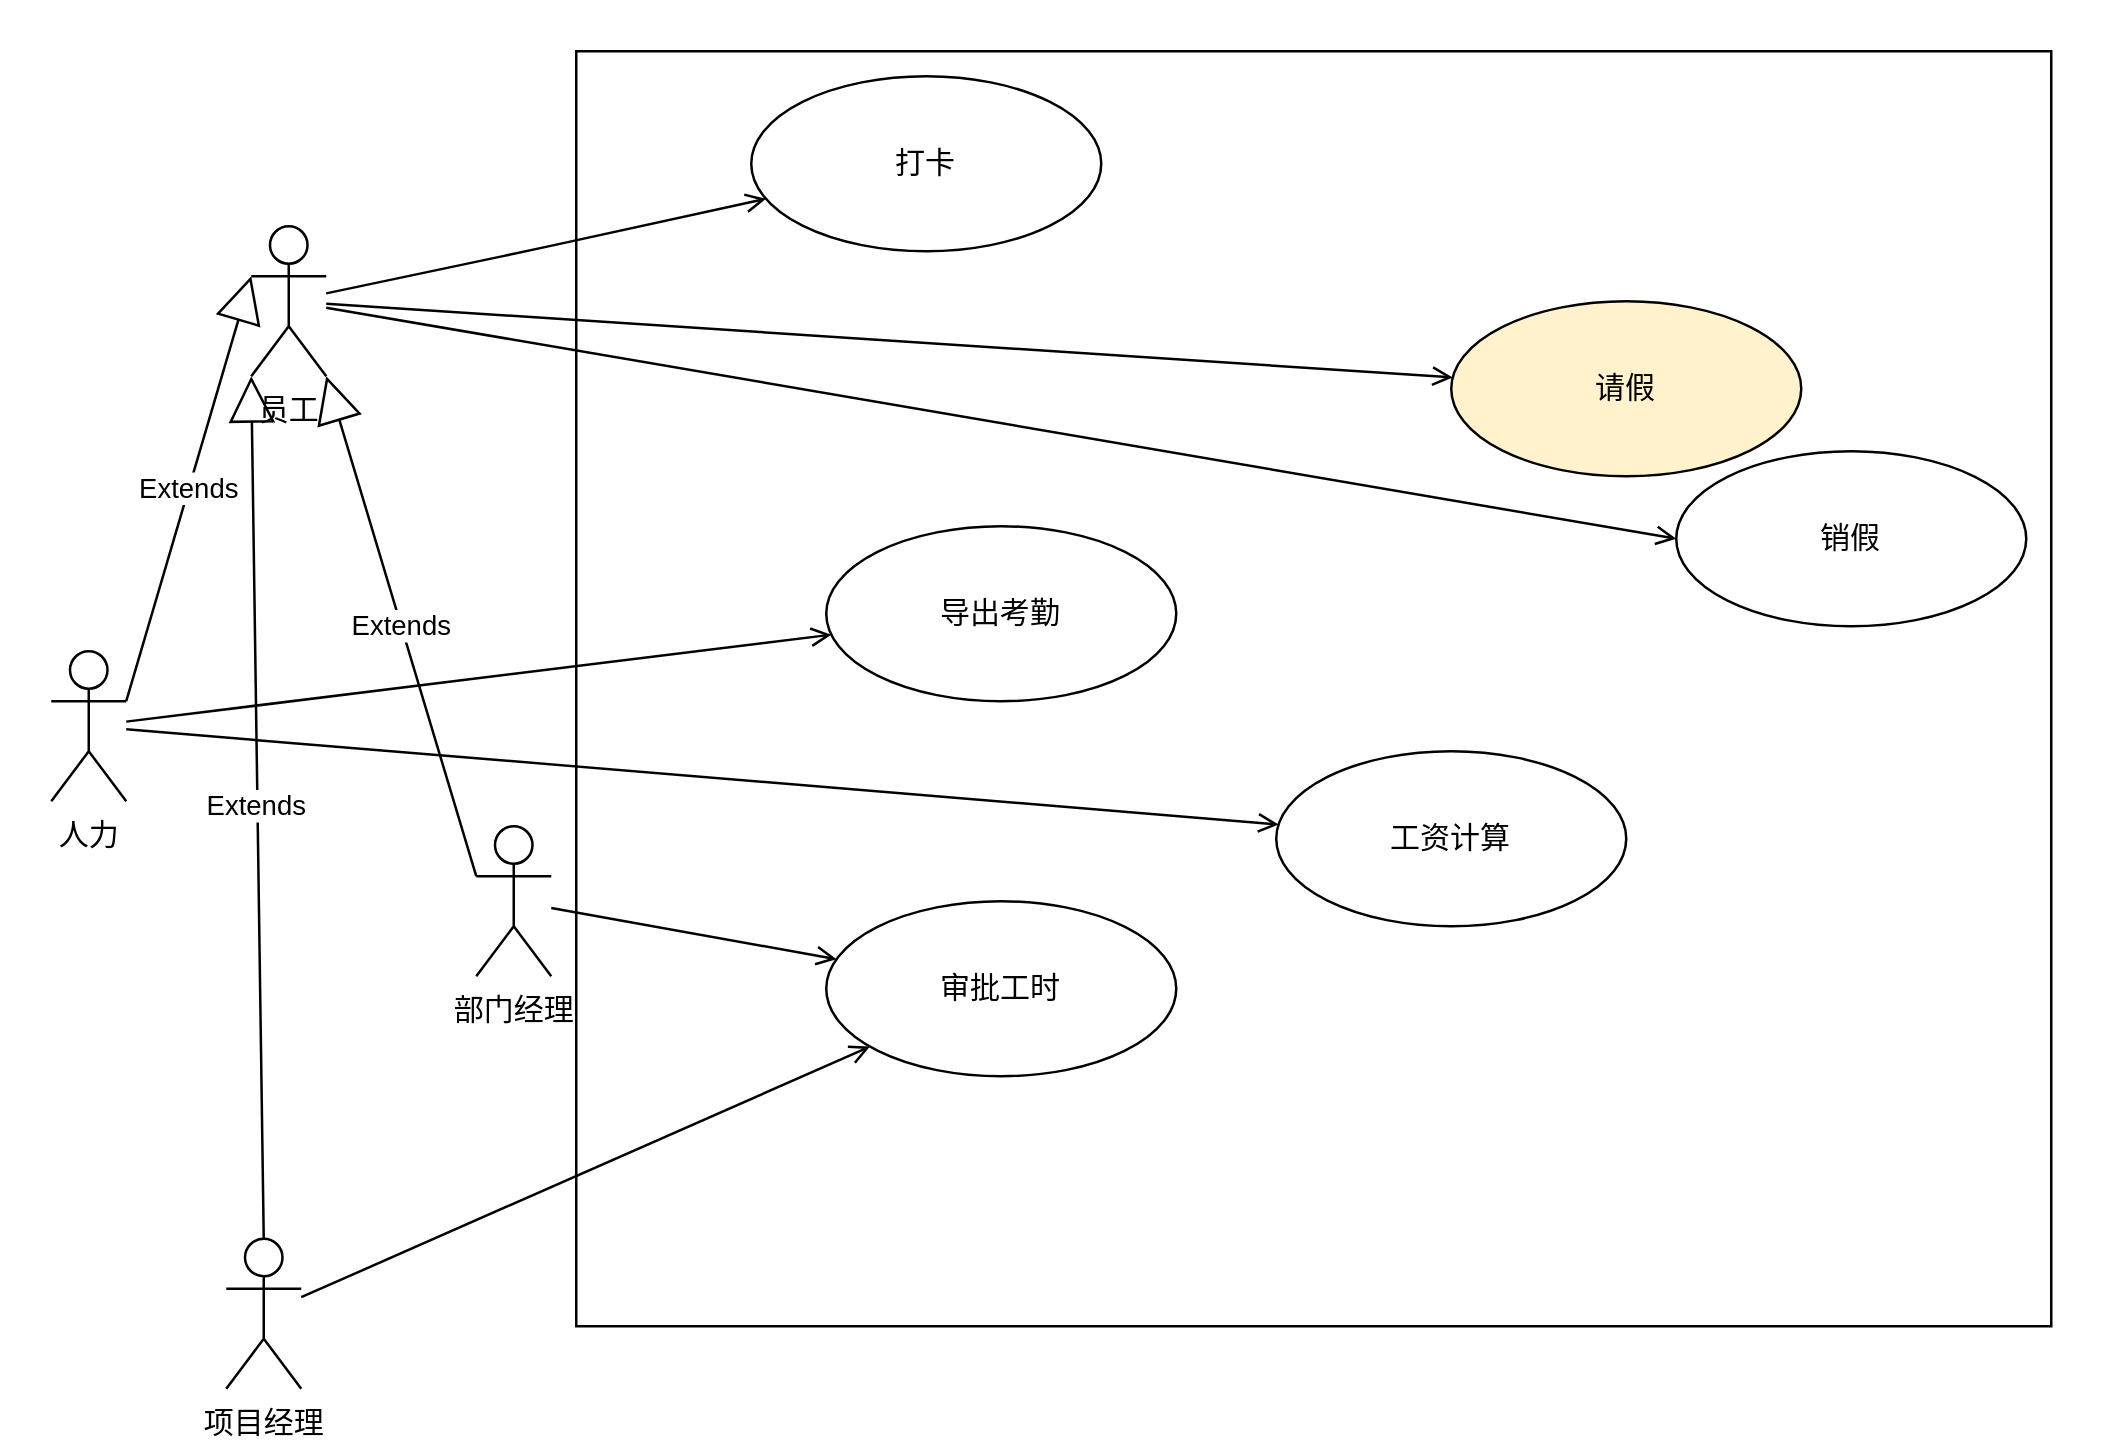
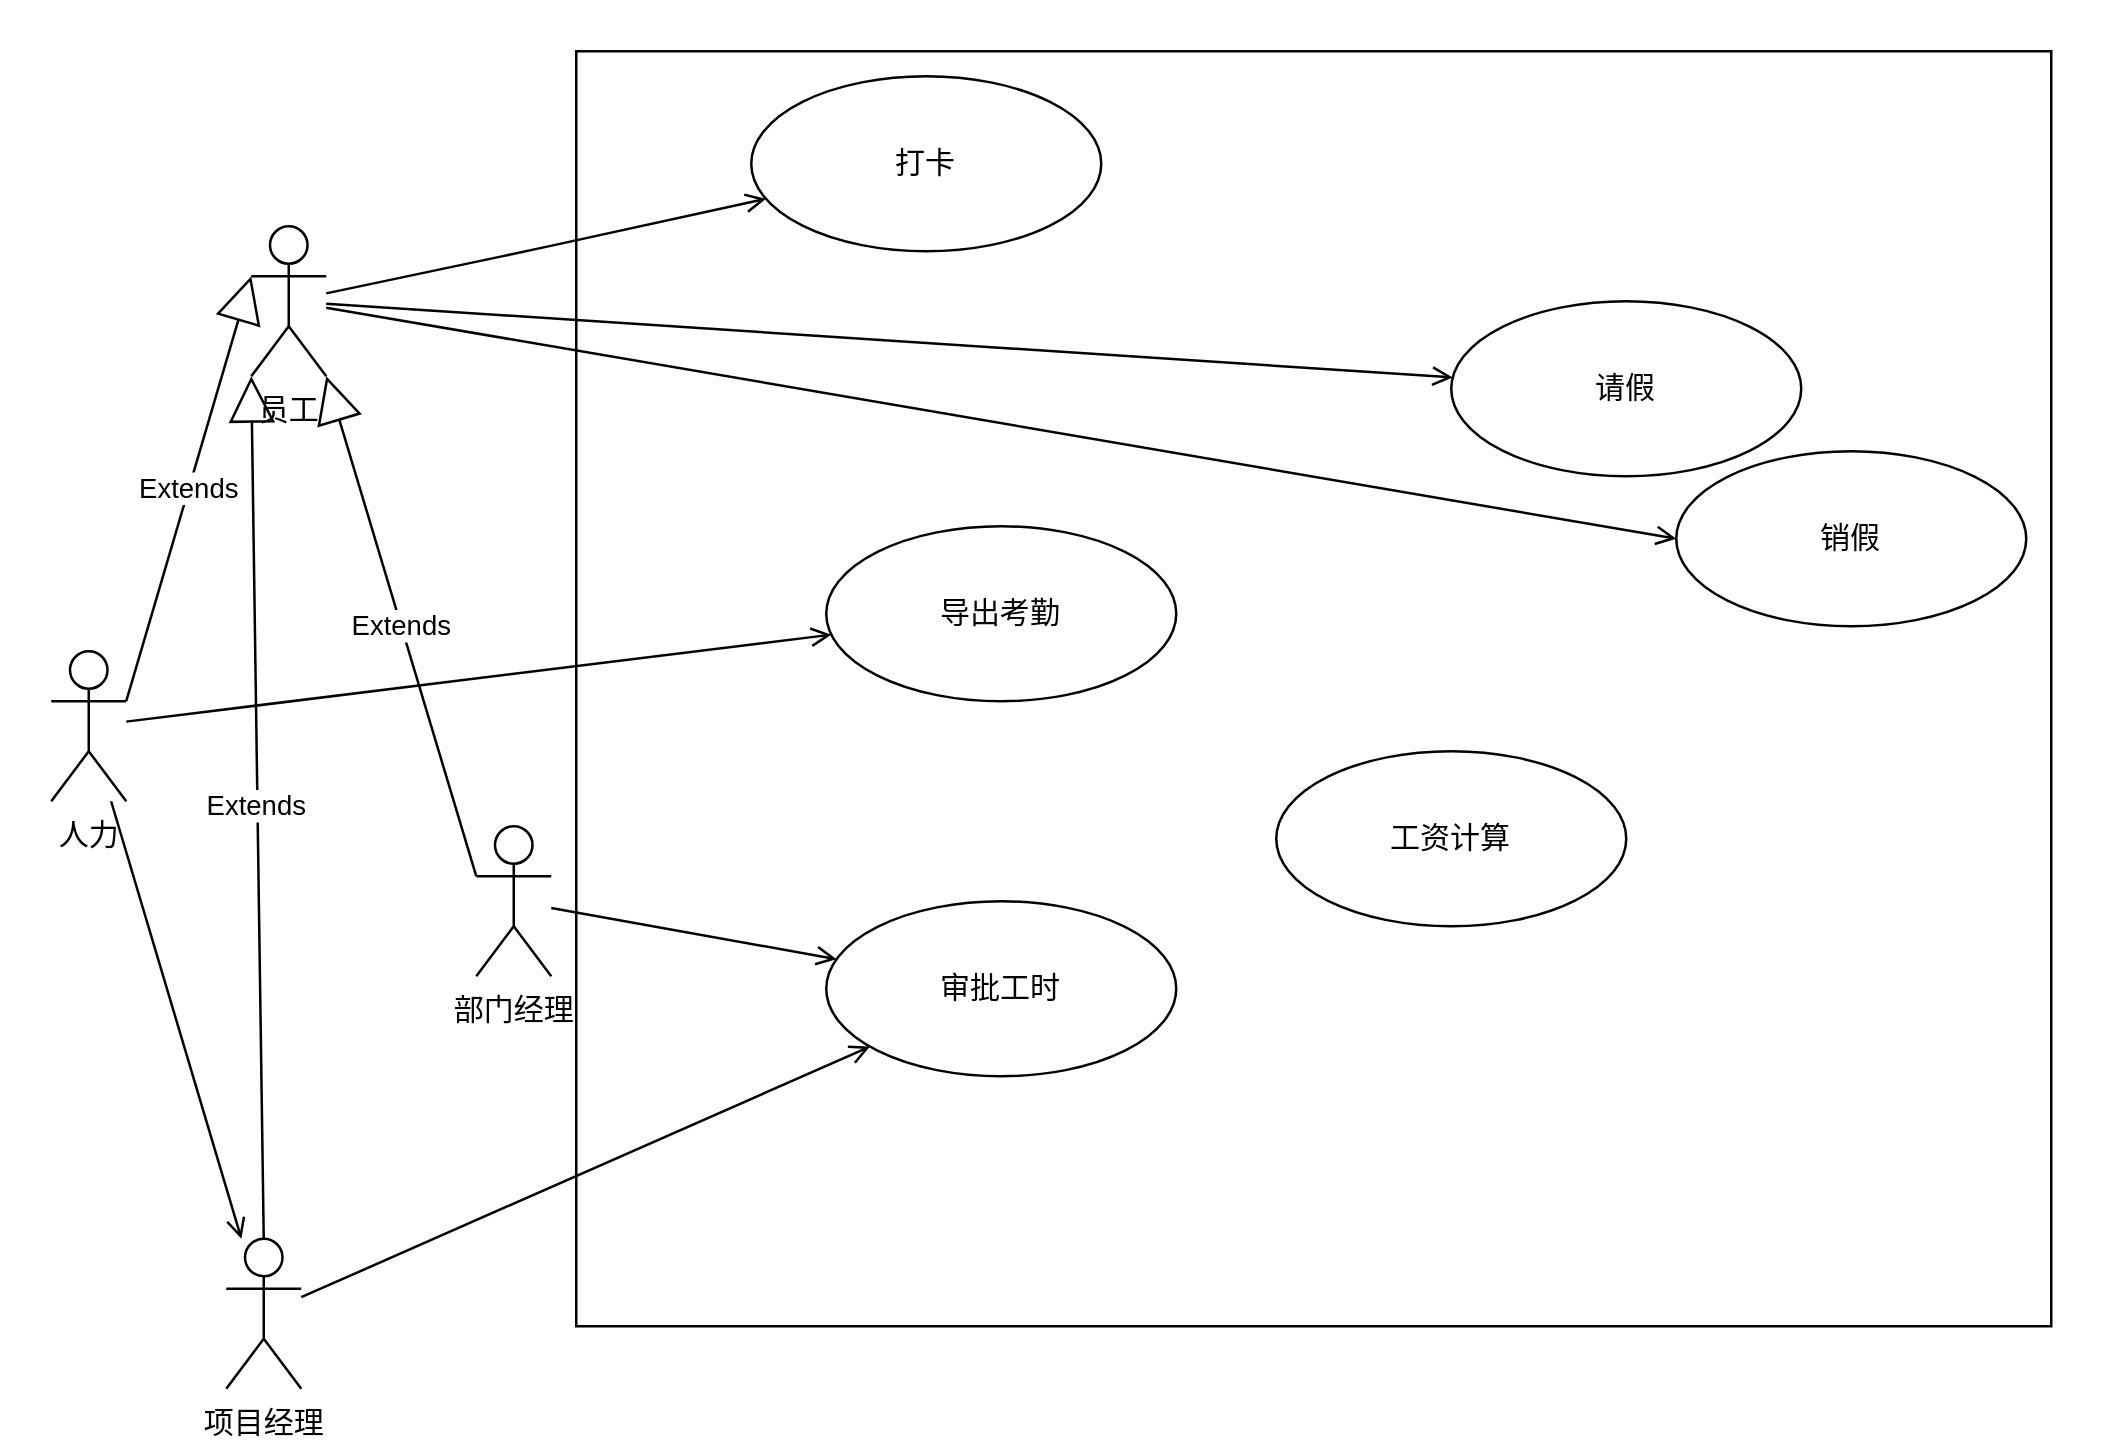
(1626, 389) -> (1626, 389)
(933, 796) -> (175, 1017)
